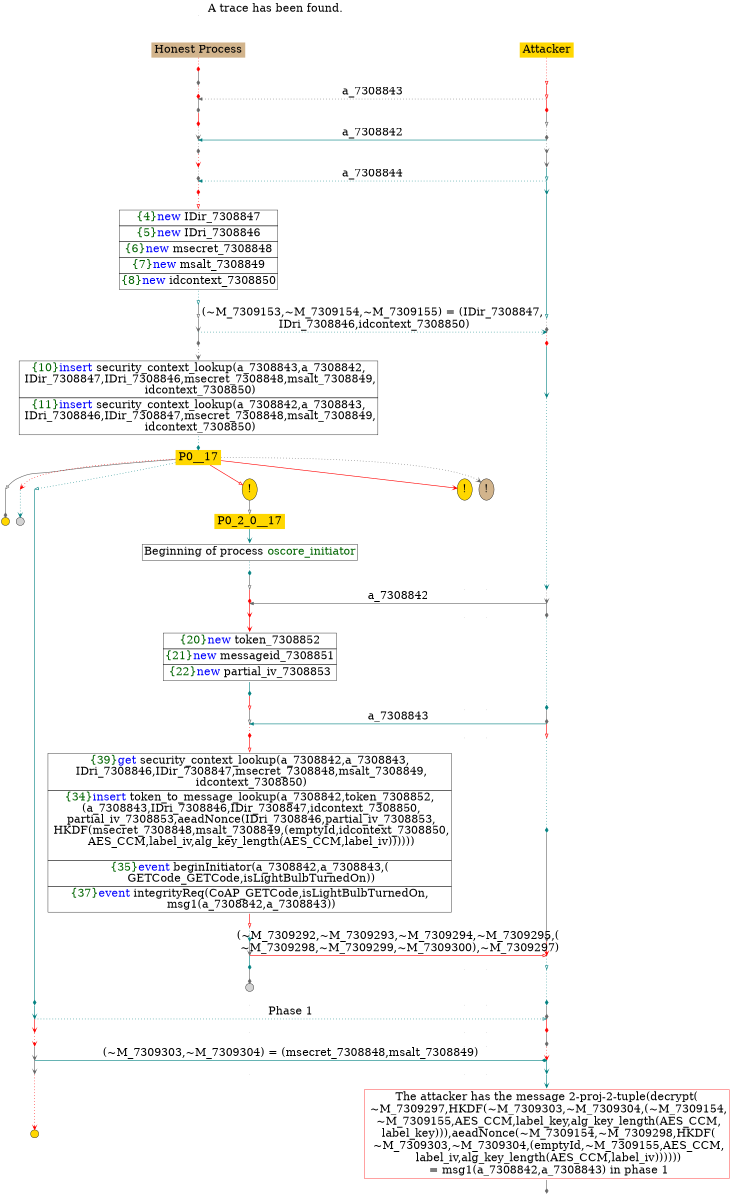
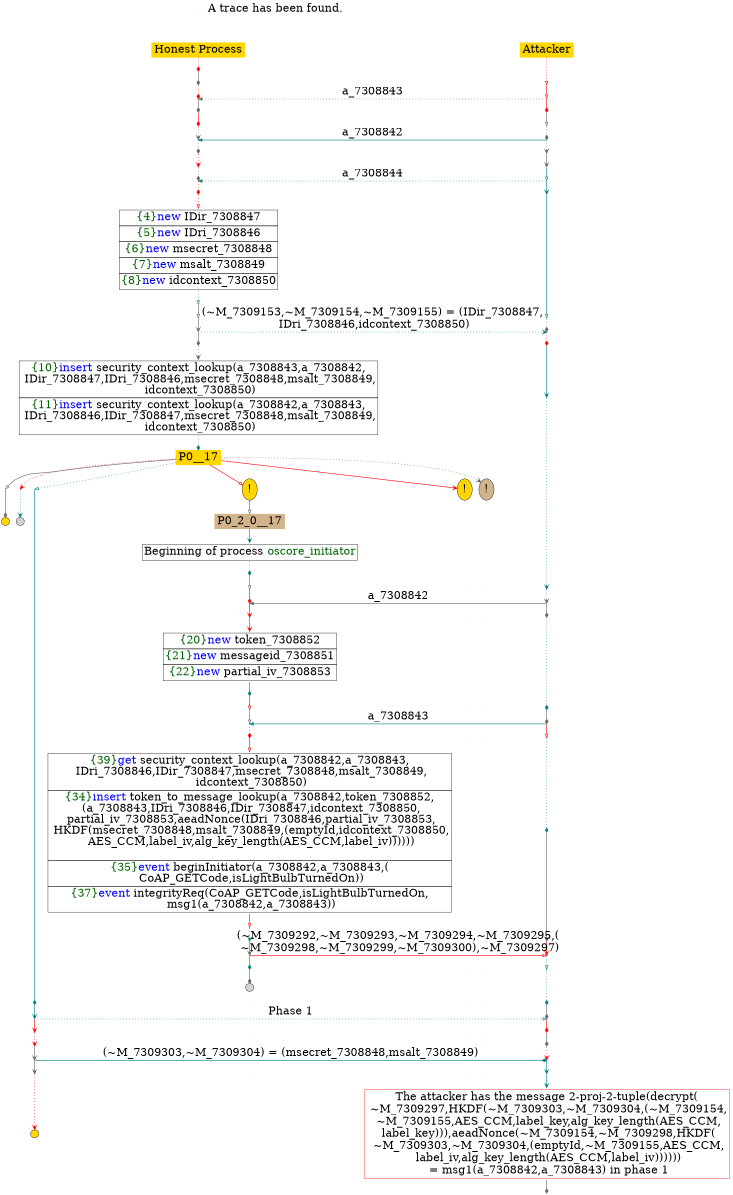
(198, 50) -> (198, 50)
(250, 521) -> (250, 521)
(250, 879) -> (250, 879)
